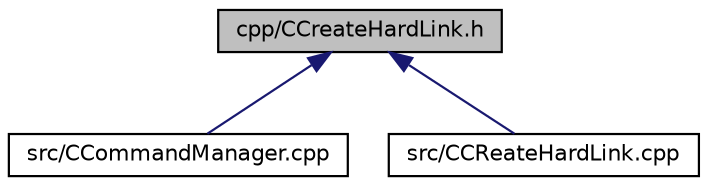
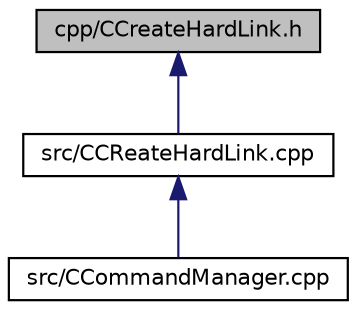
(260, 99) -> (178, 229)
